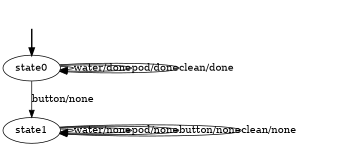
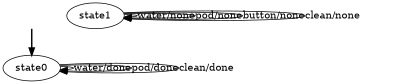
(32, 96) -> none
